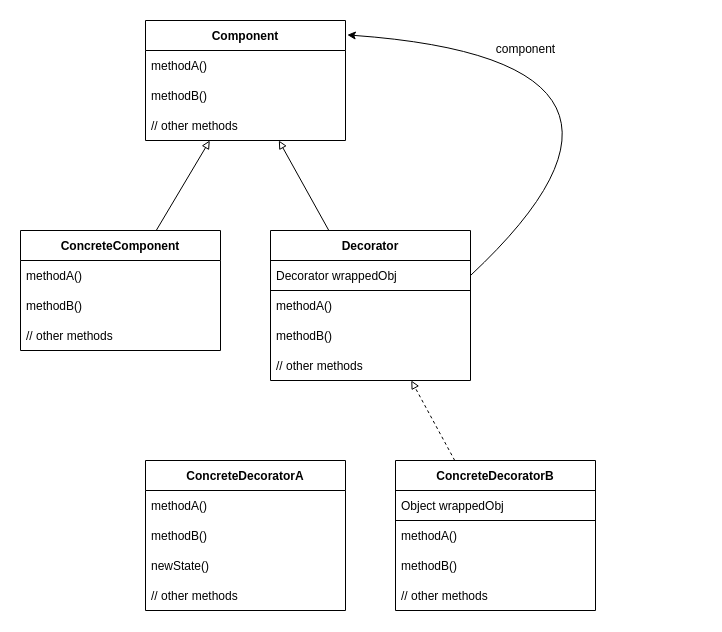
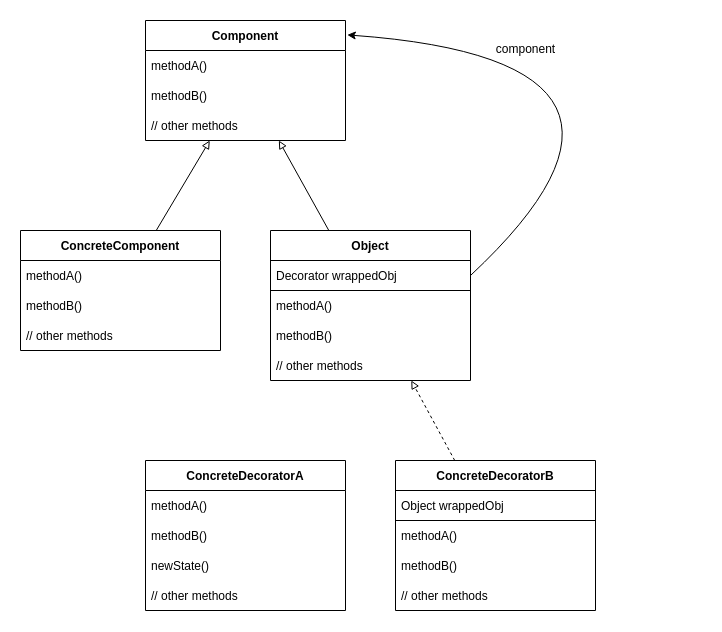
(370, 246) -> (370, 246)
